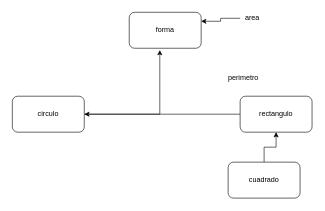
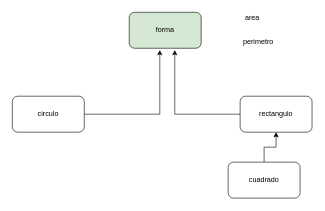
(221, 20) -> none
(165, 30) -> (165, 30)
(243, 78) -> (258, 42)
(169, 114) -> (175, 55)
